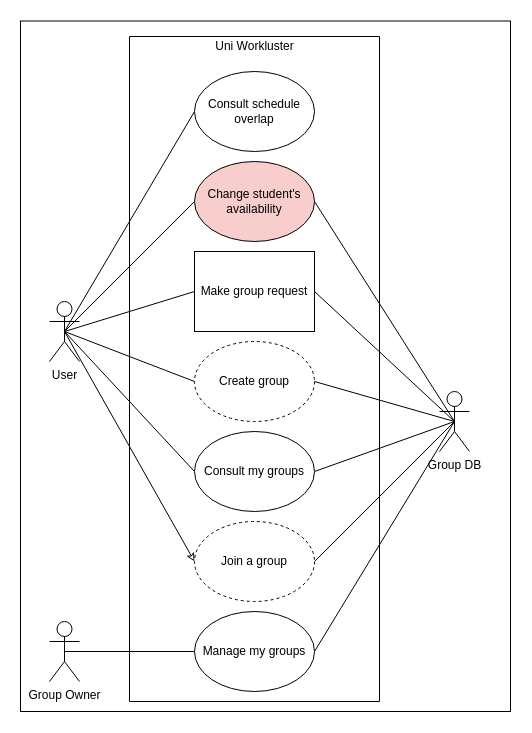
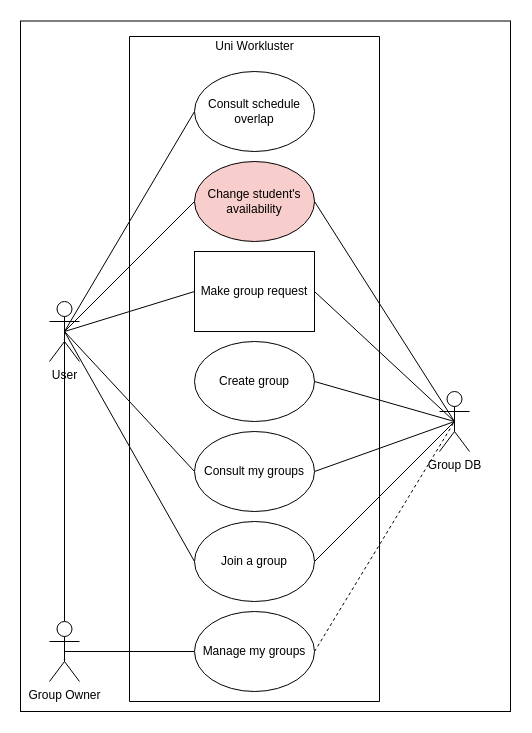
(133, 358) -> (65, 483)
(255, 382) -> (255, 382)
(384, 538) -> (384, 538)
(190, 554) -> (192, 557)
(255, 562) -> (255, 562)
